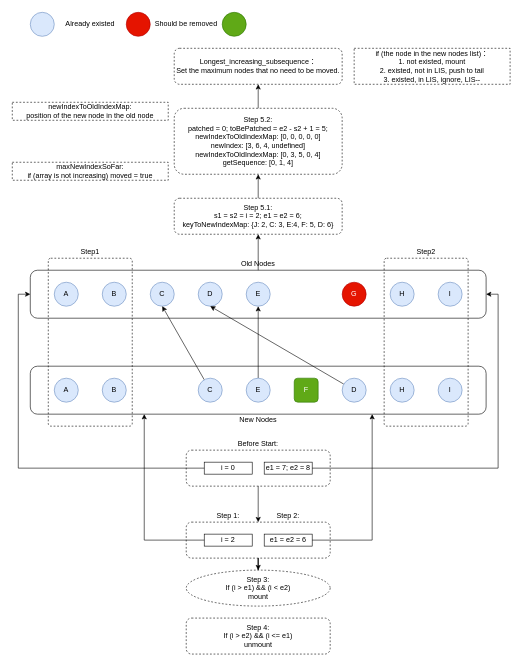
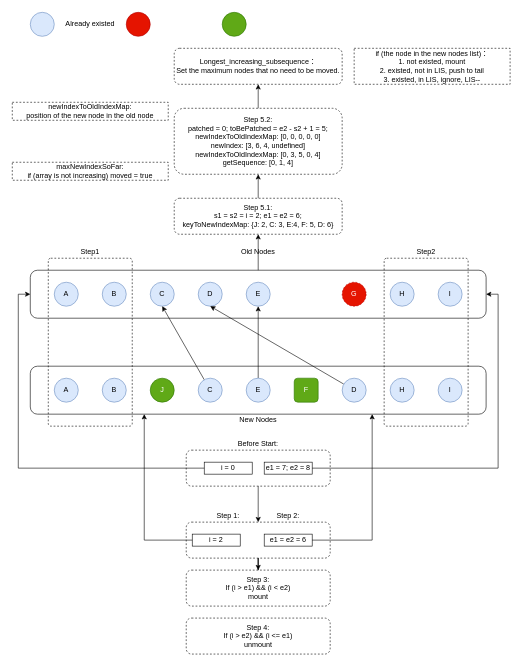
(186, 24) -> none
(258, 264) -> (258, 252)
(354, 294) -> (354, 294)
none -> (162, 390)
(228, 540) -> (216, 540)
(258, 588) -> (258, 588)
